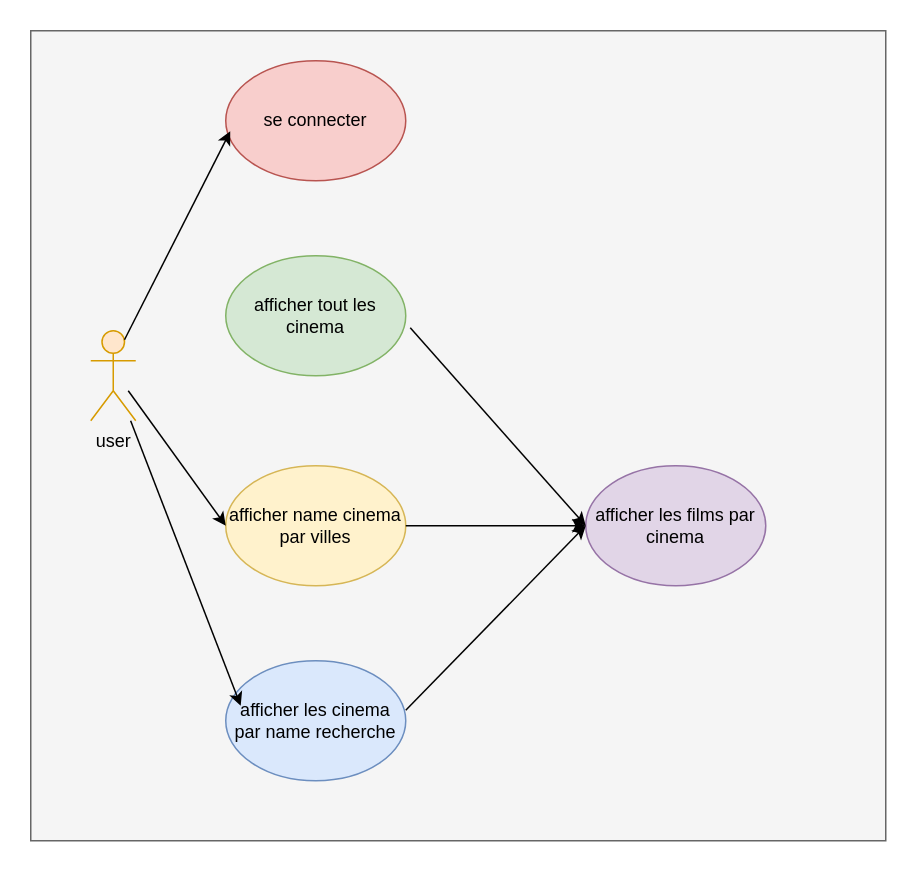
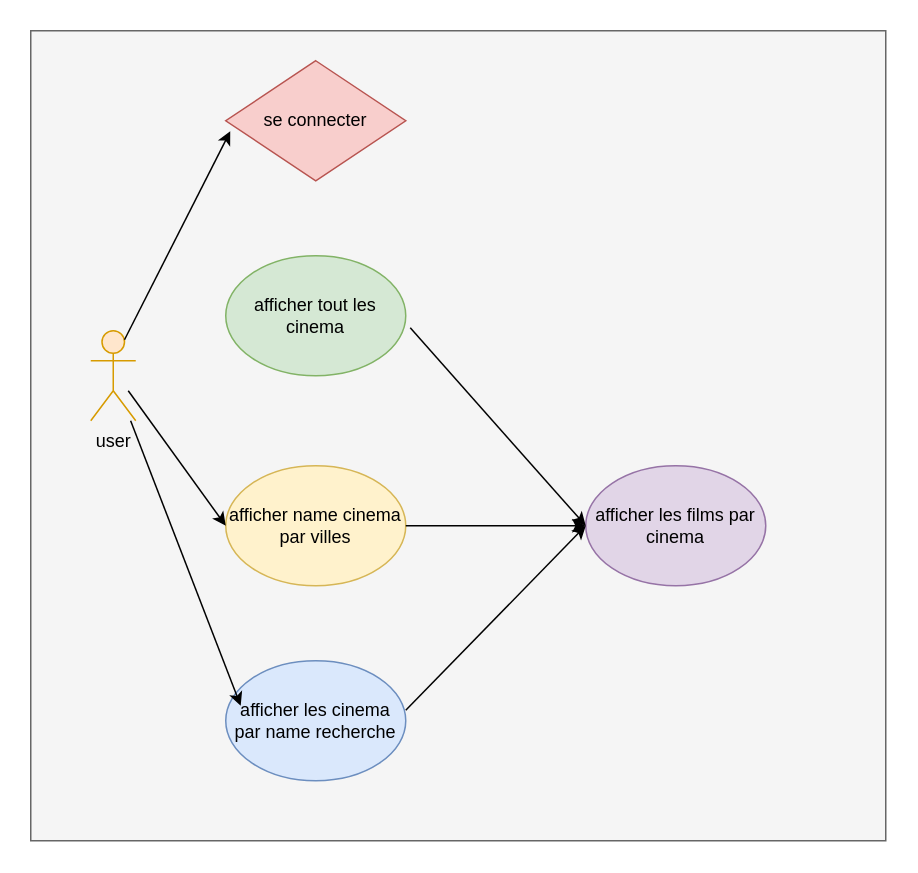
(316, 121) -> (316, 121)
